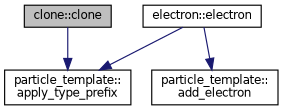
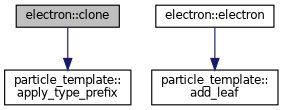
(68, 16) -> (68, 16)
(146, 46) -> none
(215, 87) -> (215, 87)
